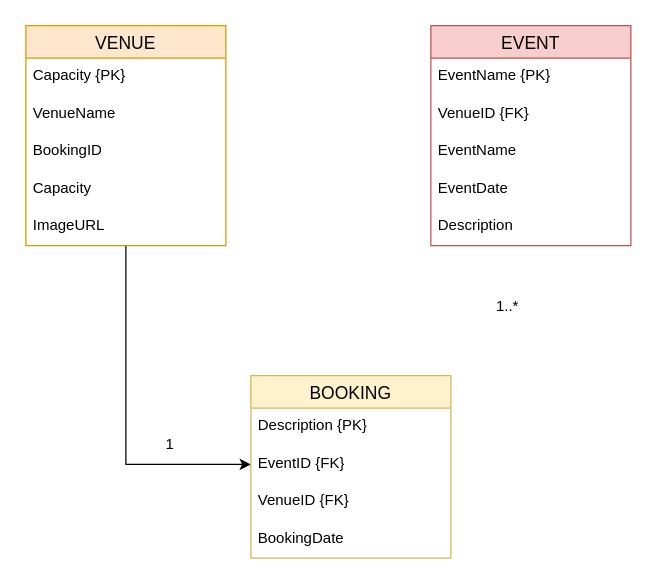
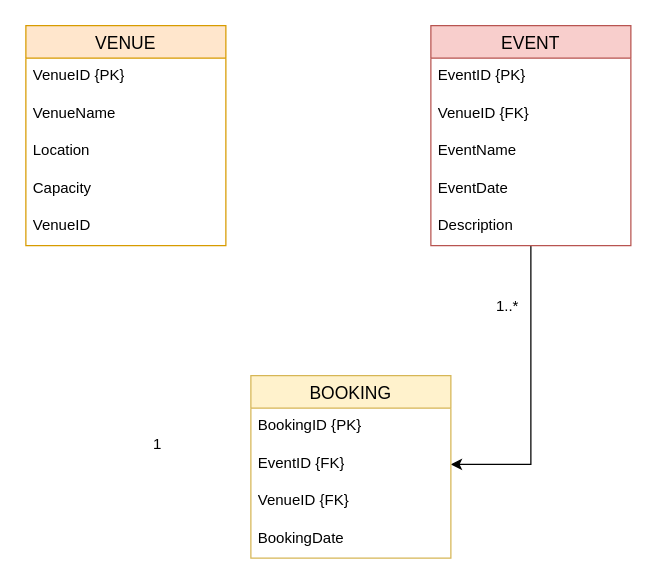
(84, 76) -> (82, 76)
(495, 76) -> (487, 76)
(69, 151) -> (65, 151)
(67, 226) -> (63, 226)
none -> (531, 392)
(126, 414) -> none
(319, 426) -> (313, 426)
(169, 444) -> (157, 444)
